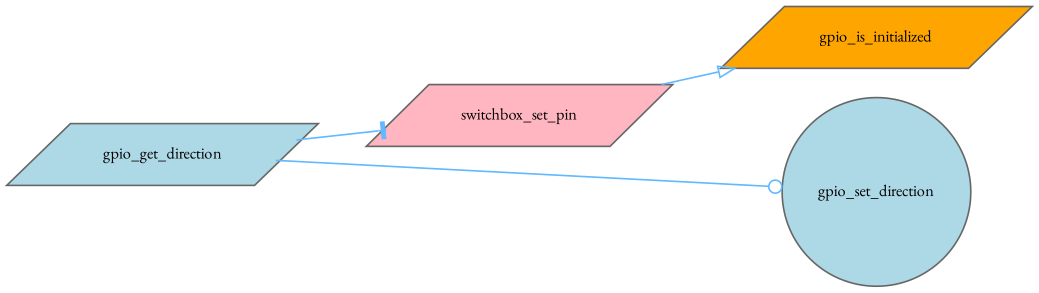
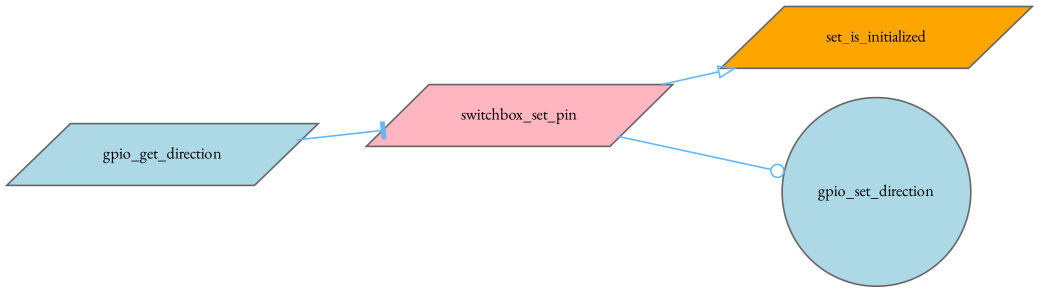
(876, 37) -> (876, 37)
(522, 173) -> (694, 153)
